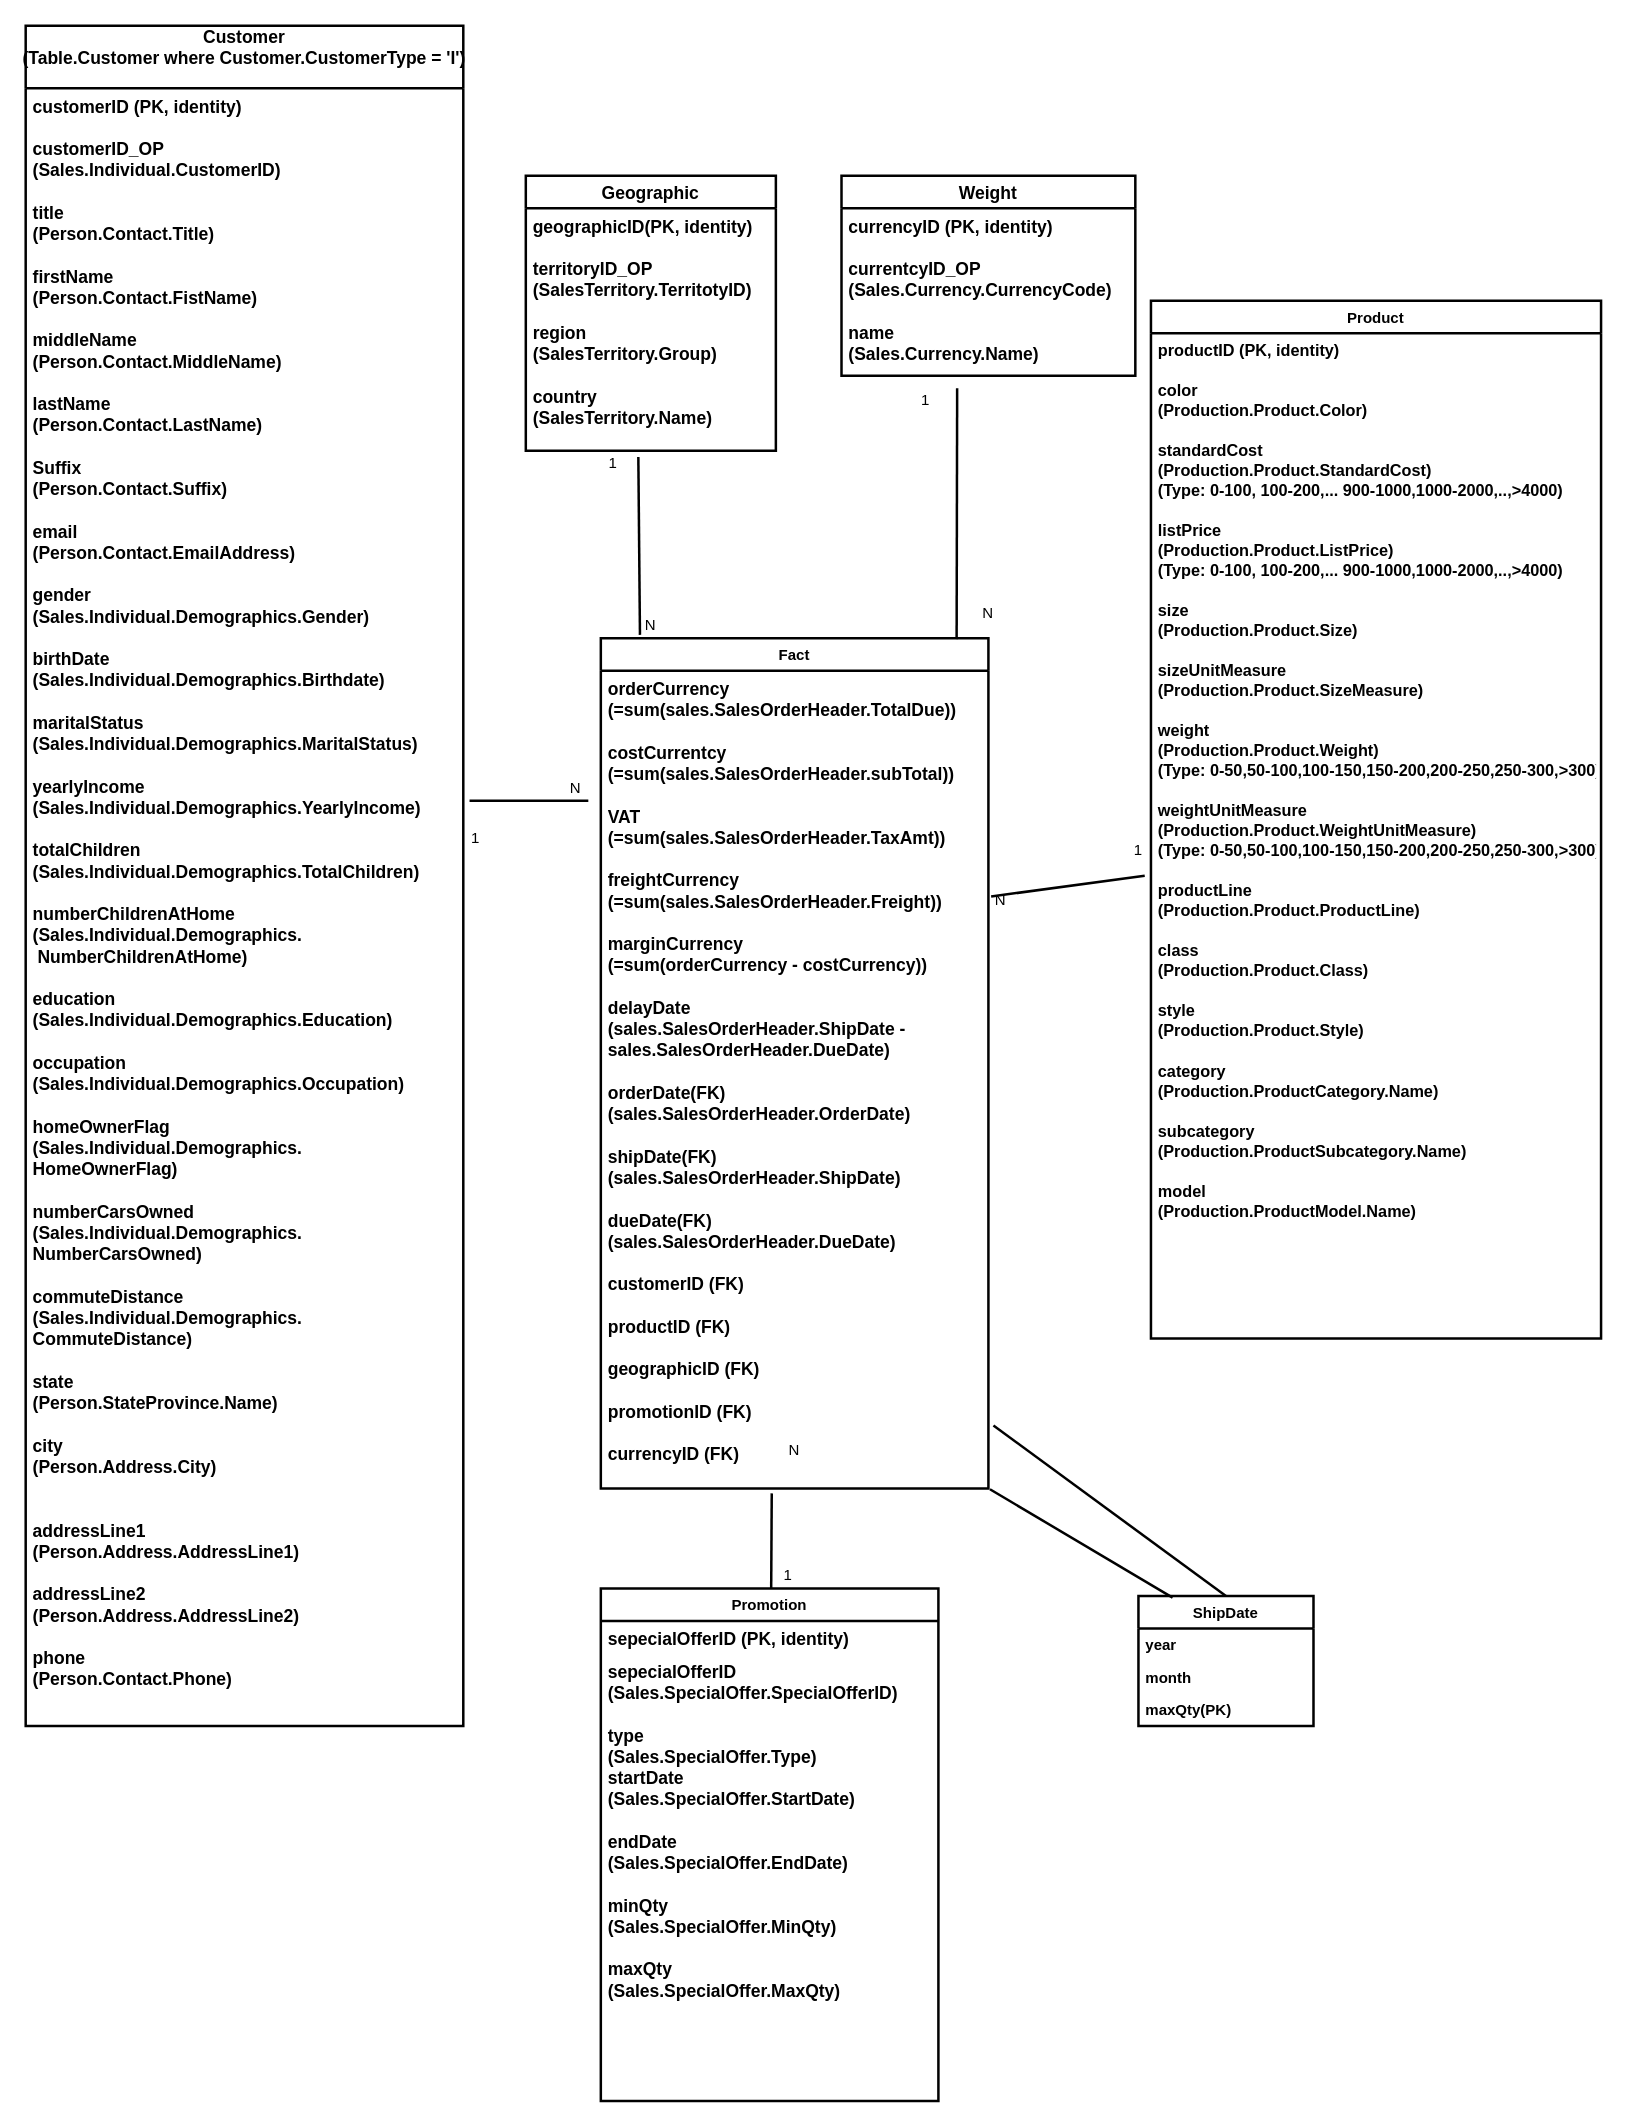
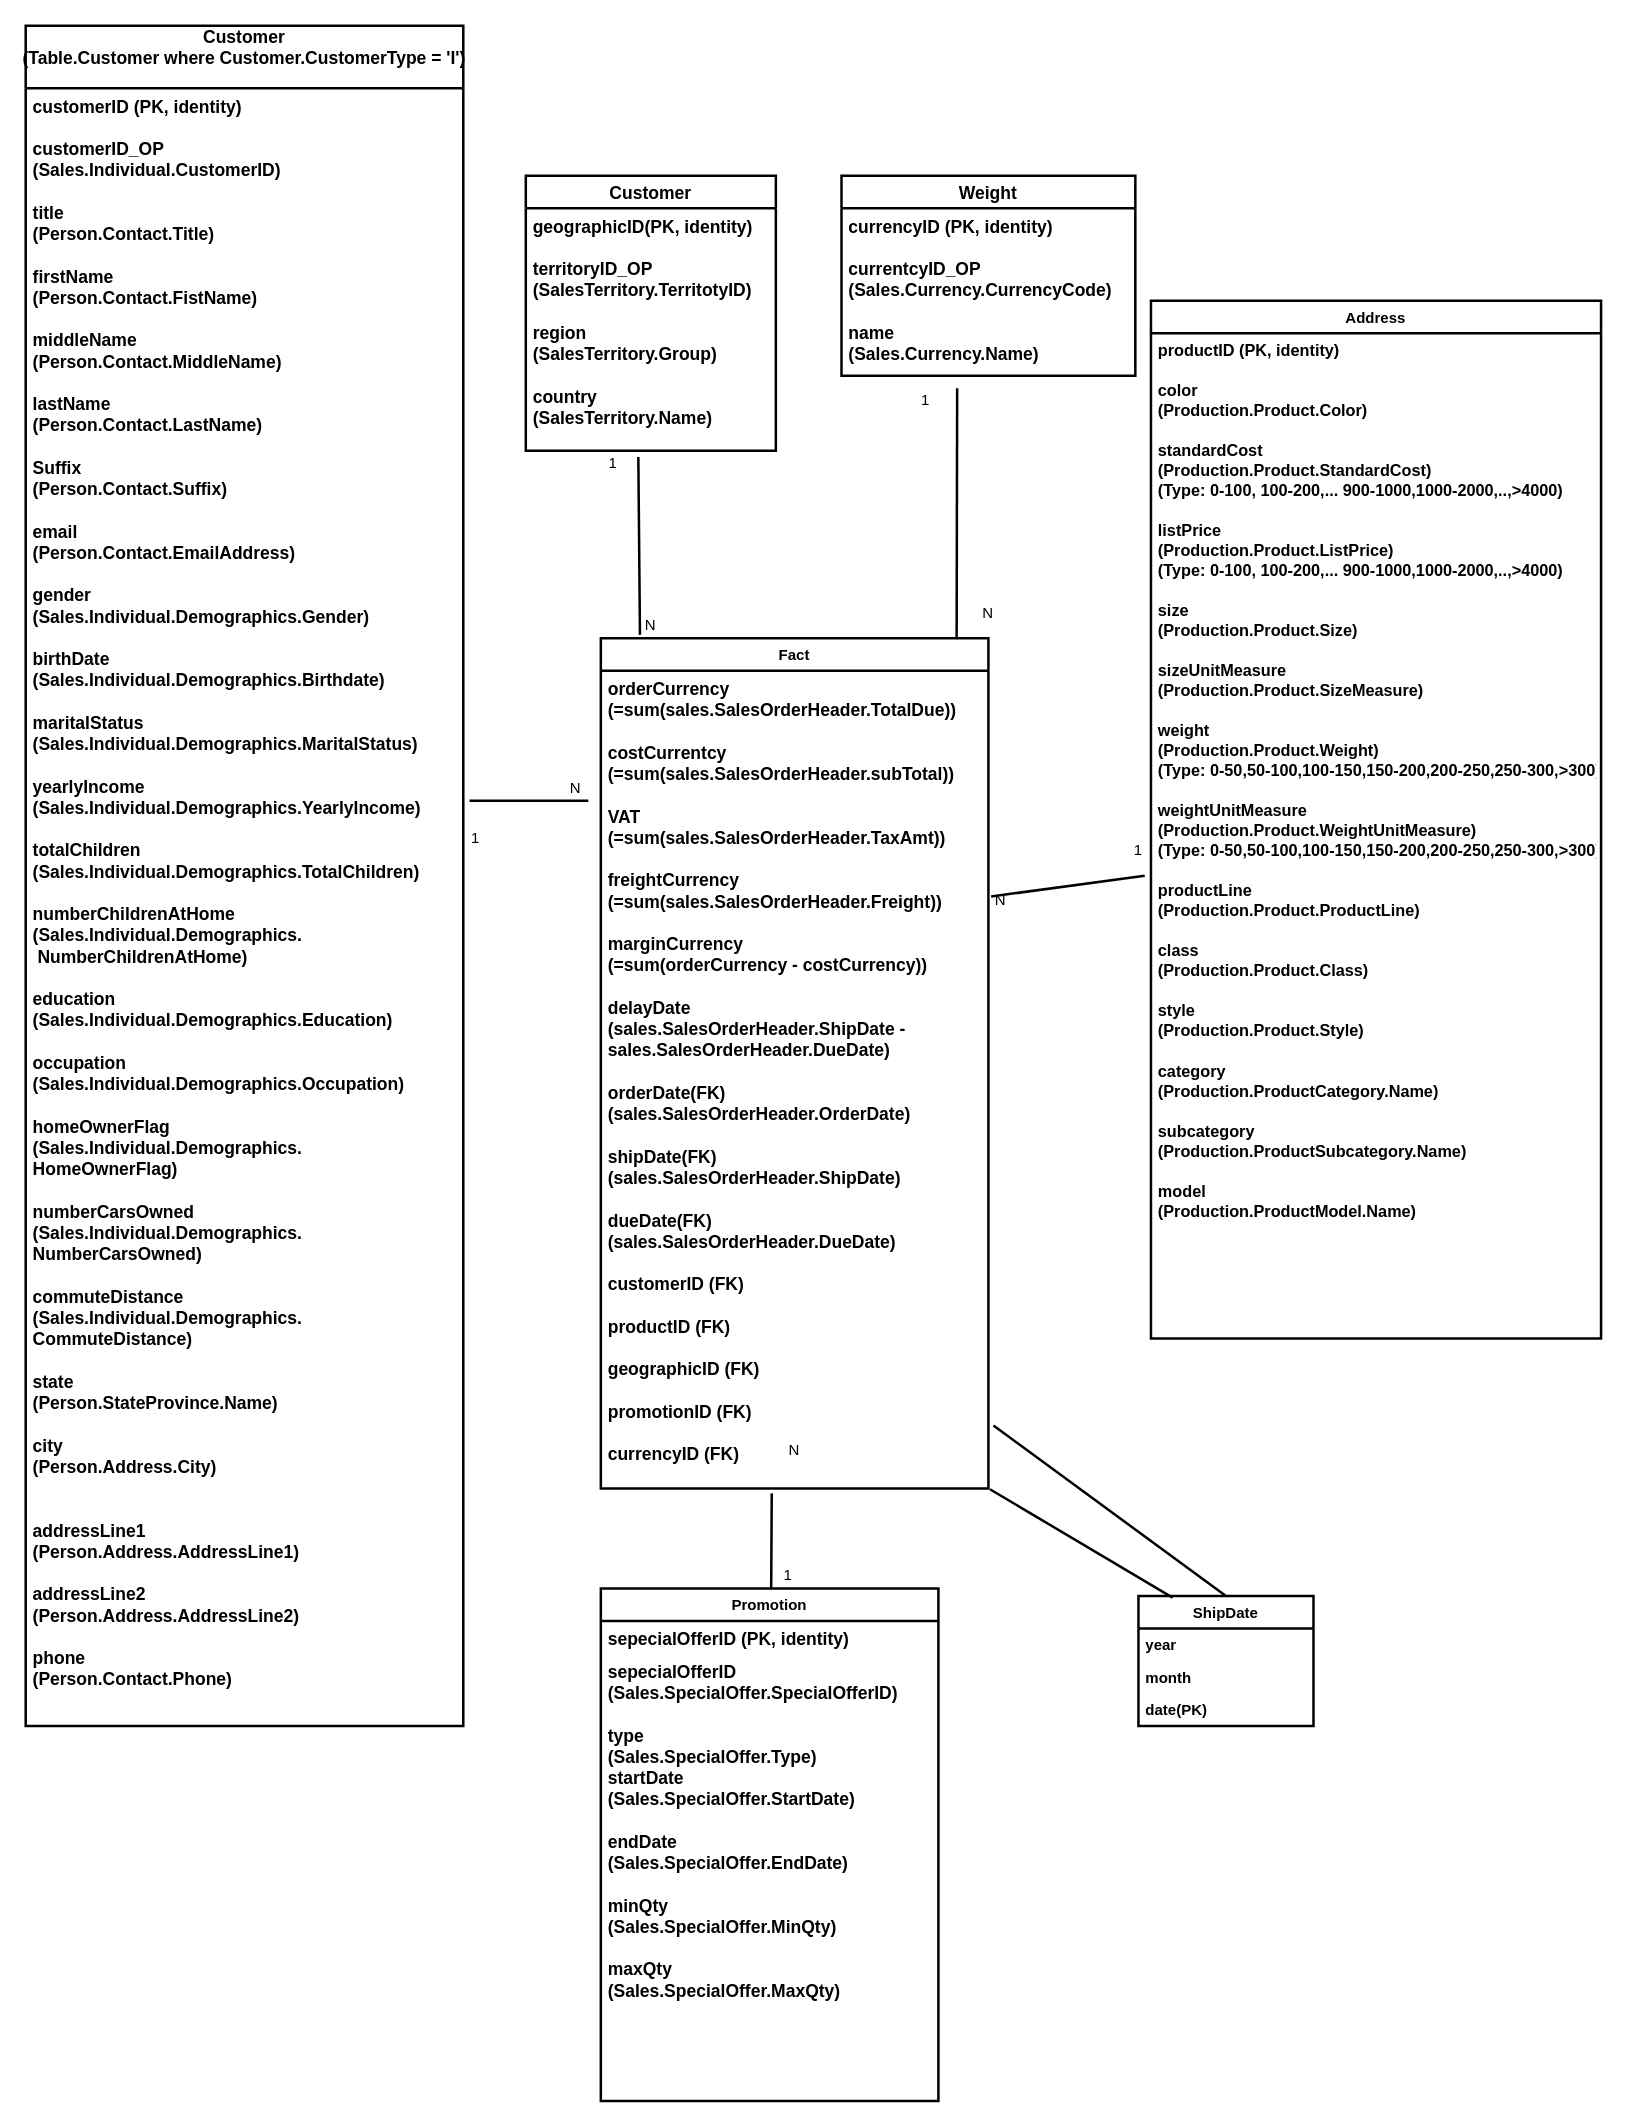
(650, 193) -> (650, 193)
(1375, 318) -> (1375, 318)
(1187, 1710) -> (1179, 1710)
